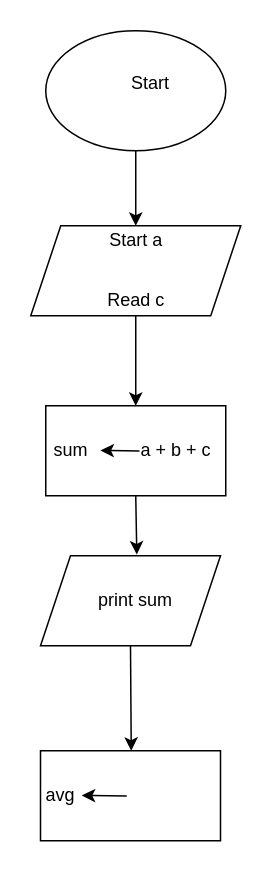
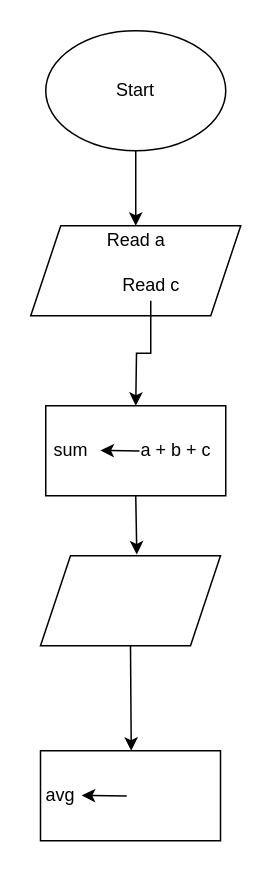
(151, 83) -> (136, 91)
(137, 241) -> (137, 241)
(136, 301) -> (151, 286)
(136, 601) -> none
